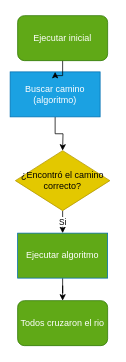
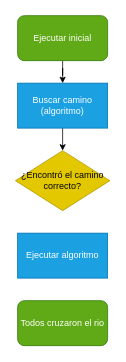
(55, 94) -> (63, 105)
(63, 224) -> none
(63, 255) -> (63, 255)
(63, 292) -> none
